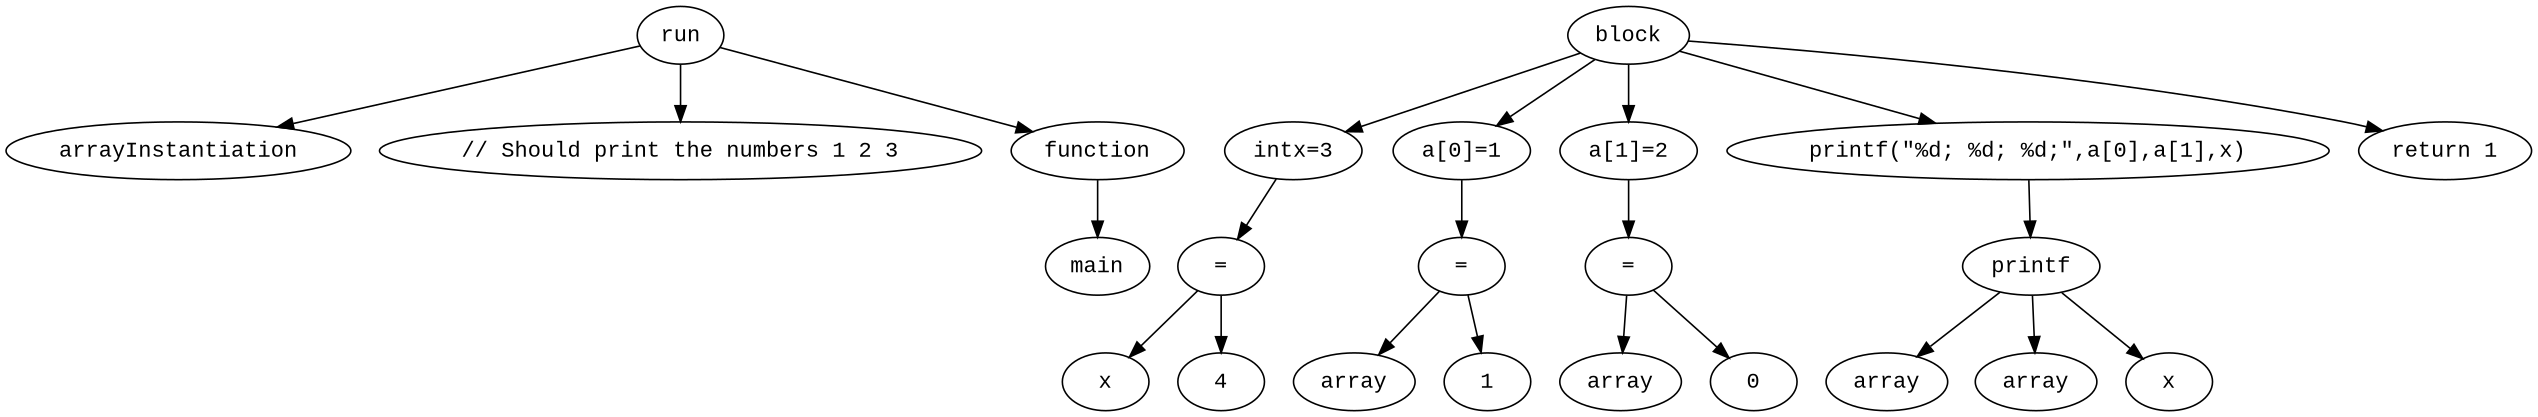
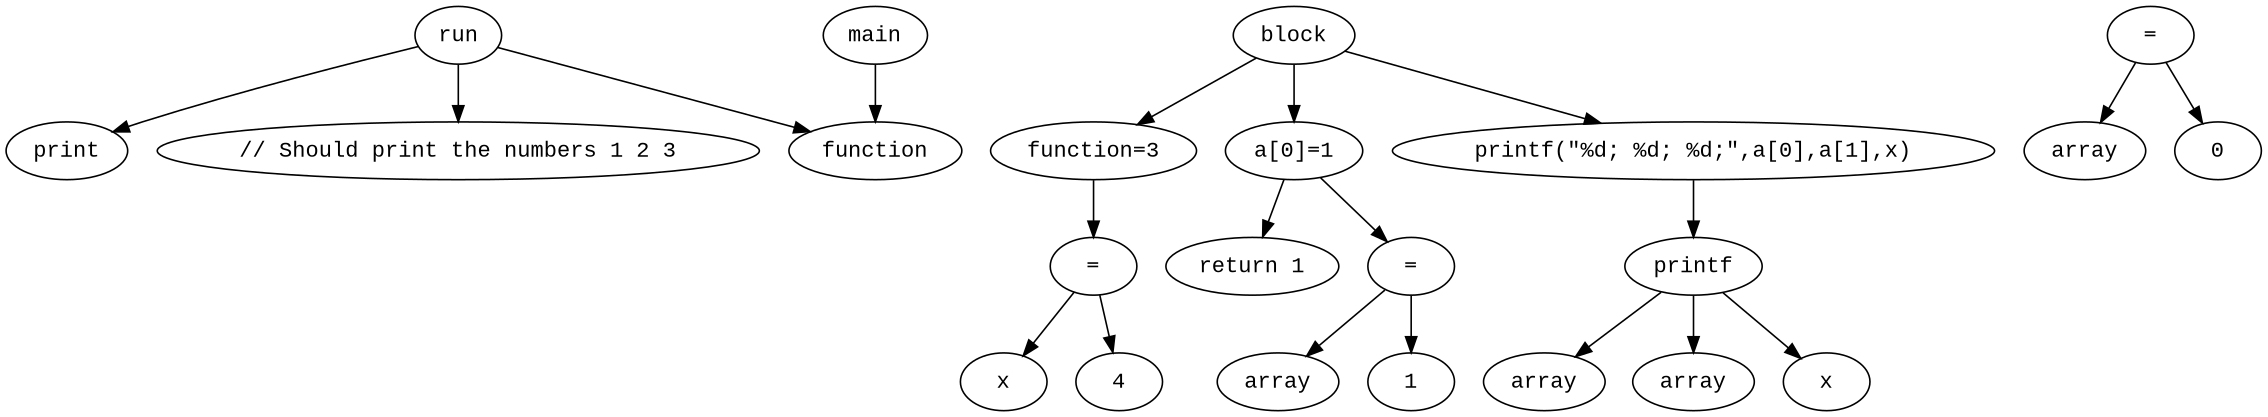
(2029, 74) -> (1276, 201)
(178, 151) -> (67, 151)
(1293, 151) -> (1094, 151)
(1629, 151) -> none
(1098, 201) -> (875, 85)
